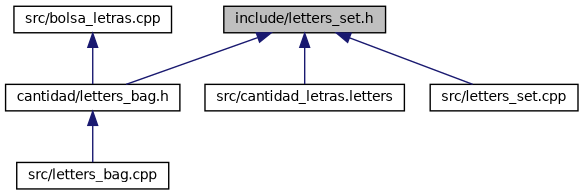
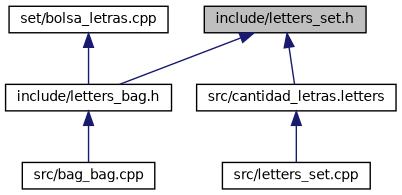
(93, 20) -> (89, 20)
(411, 61) -> (296, 144)
(93, 98) -> (89, 98)
(93, 176) -> (89, 176)
